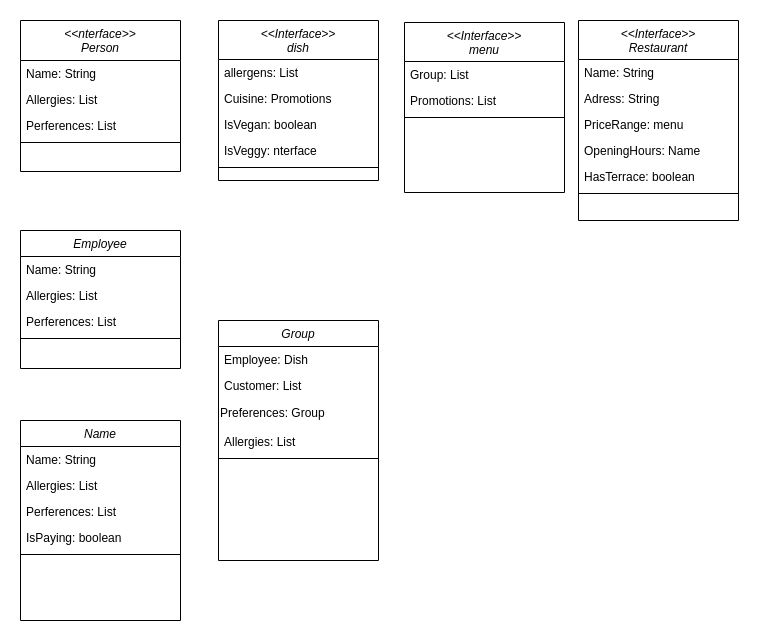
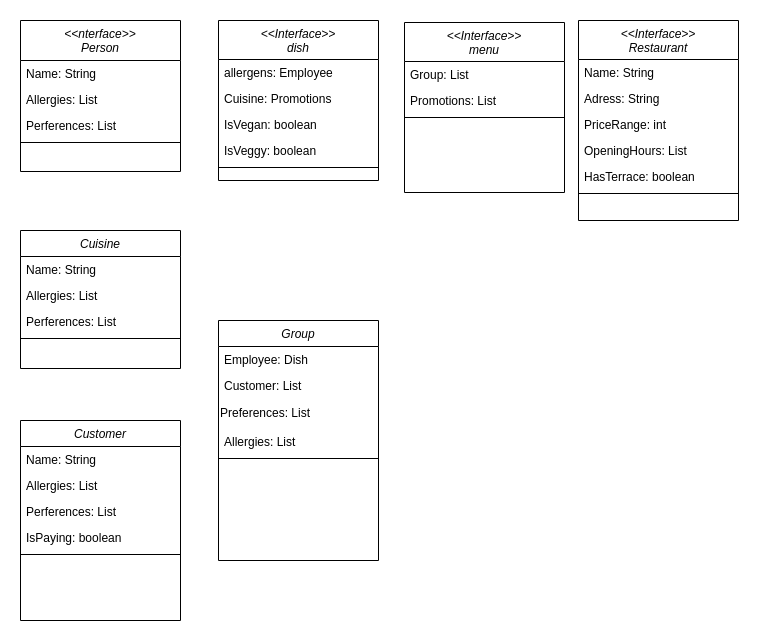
(267, 73) -> (280, 73)
(633, 125) -> (628, 125)
(278, 151) -> (273, 151)
(640, 151) -> (638, 151)
(100, 244) -> (100, 244)
(278, 414) -> (273, 414)
(100, 434) -> (100, 434)
